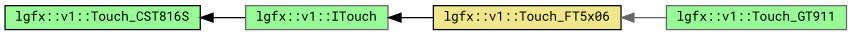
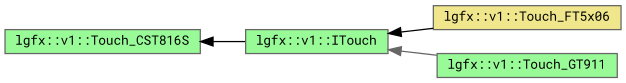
(103, 18) -> (103, 42)
(527, 18) -> (527, 18)
(650, 18) -> (419, 53)
